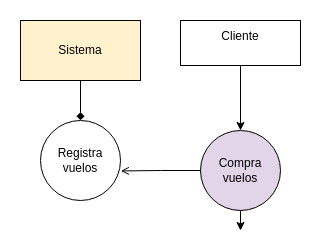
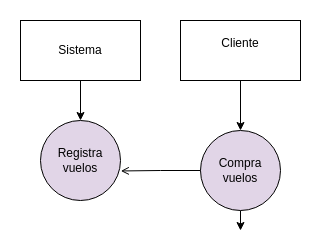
(241, 43) -> (241, 51)
(81, 51) -> (81, 51)
(81, 112) -> (81, 112)
(81, 161) -> (81, 161)
